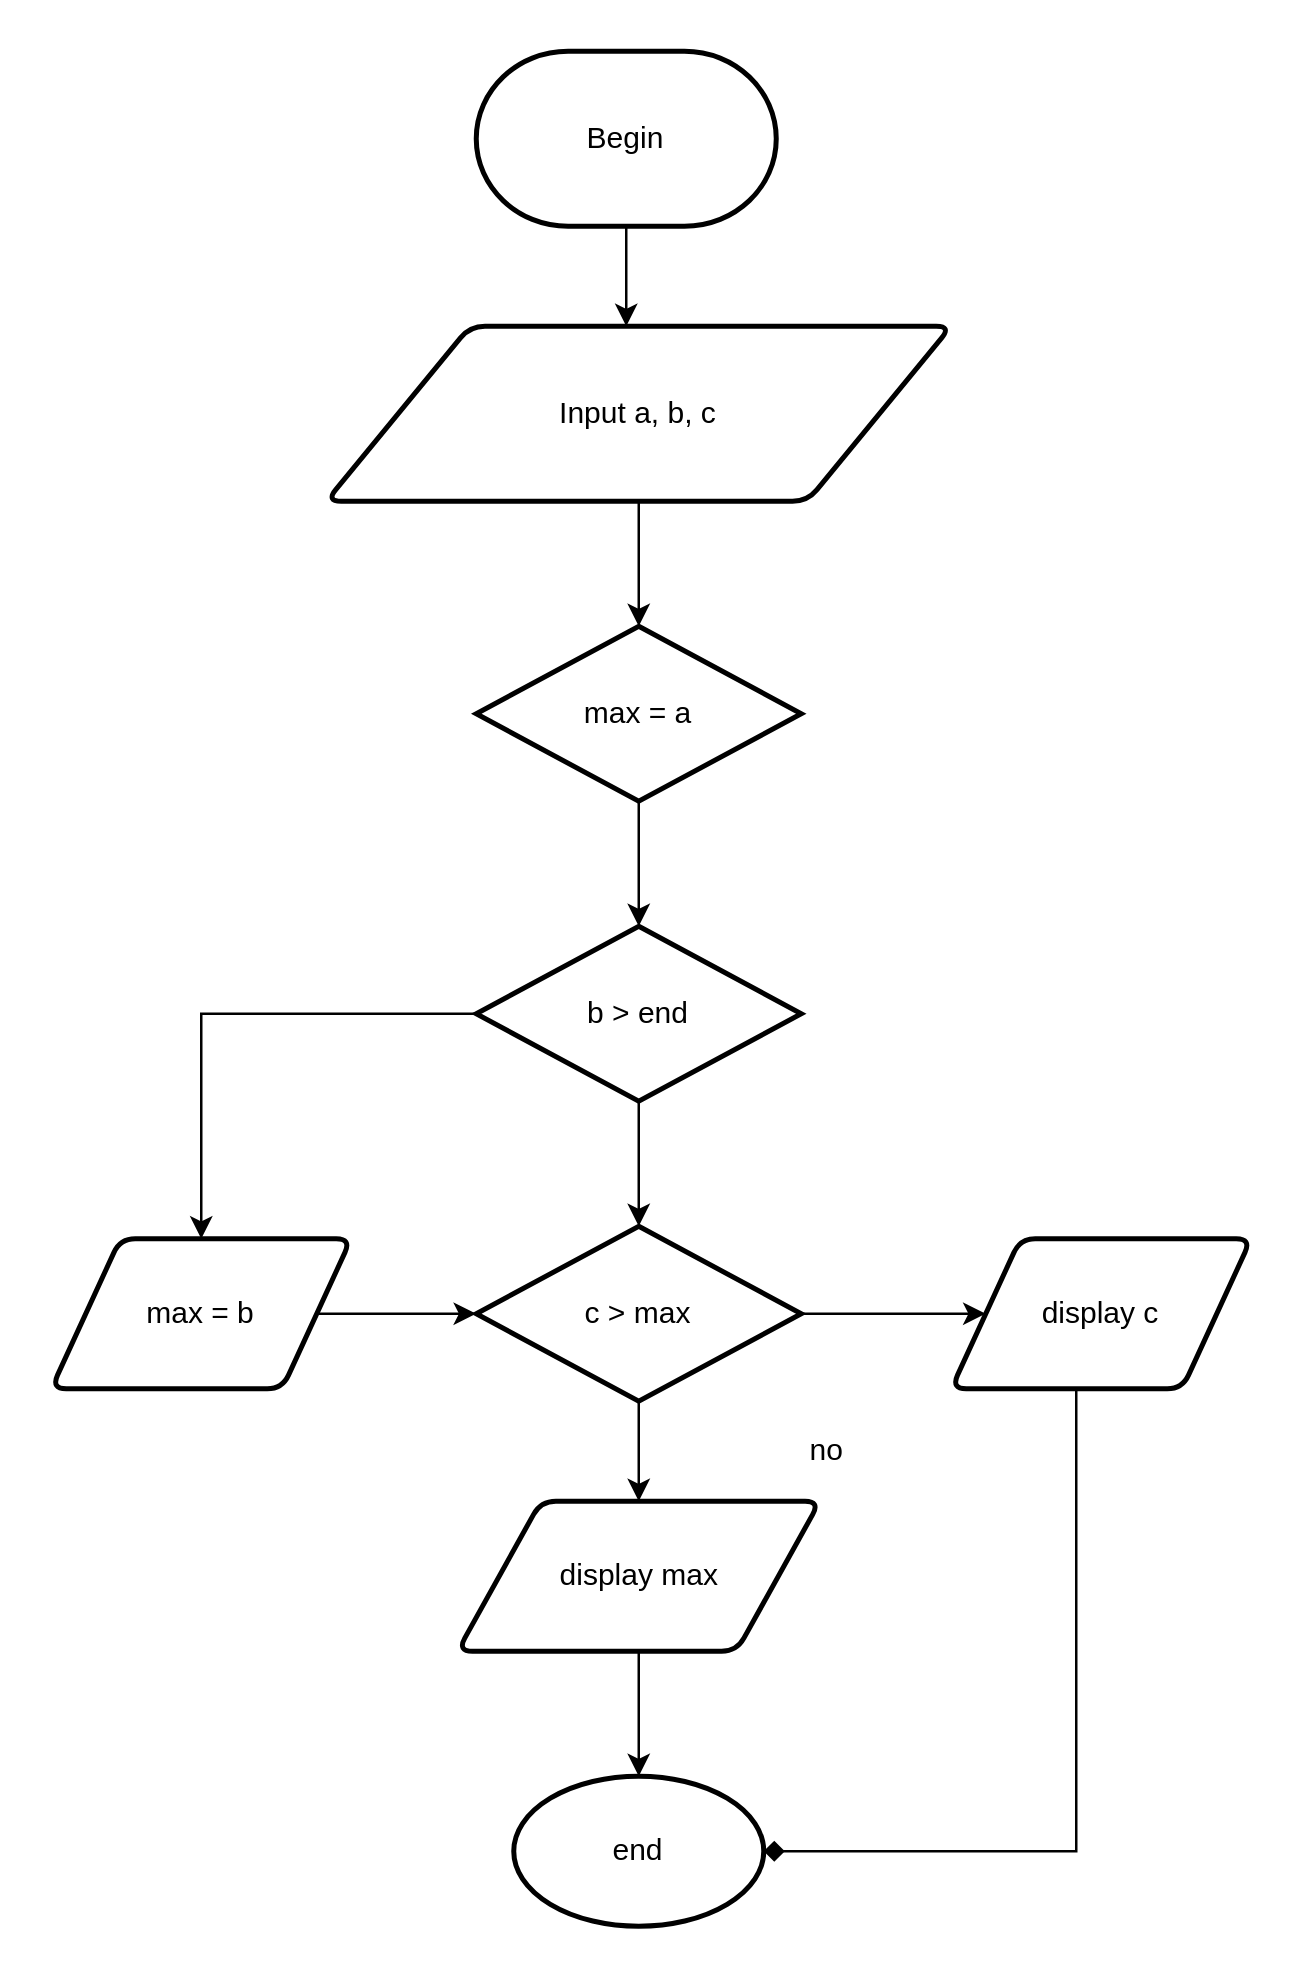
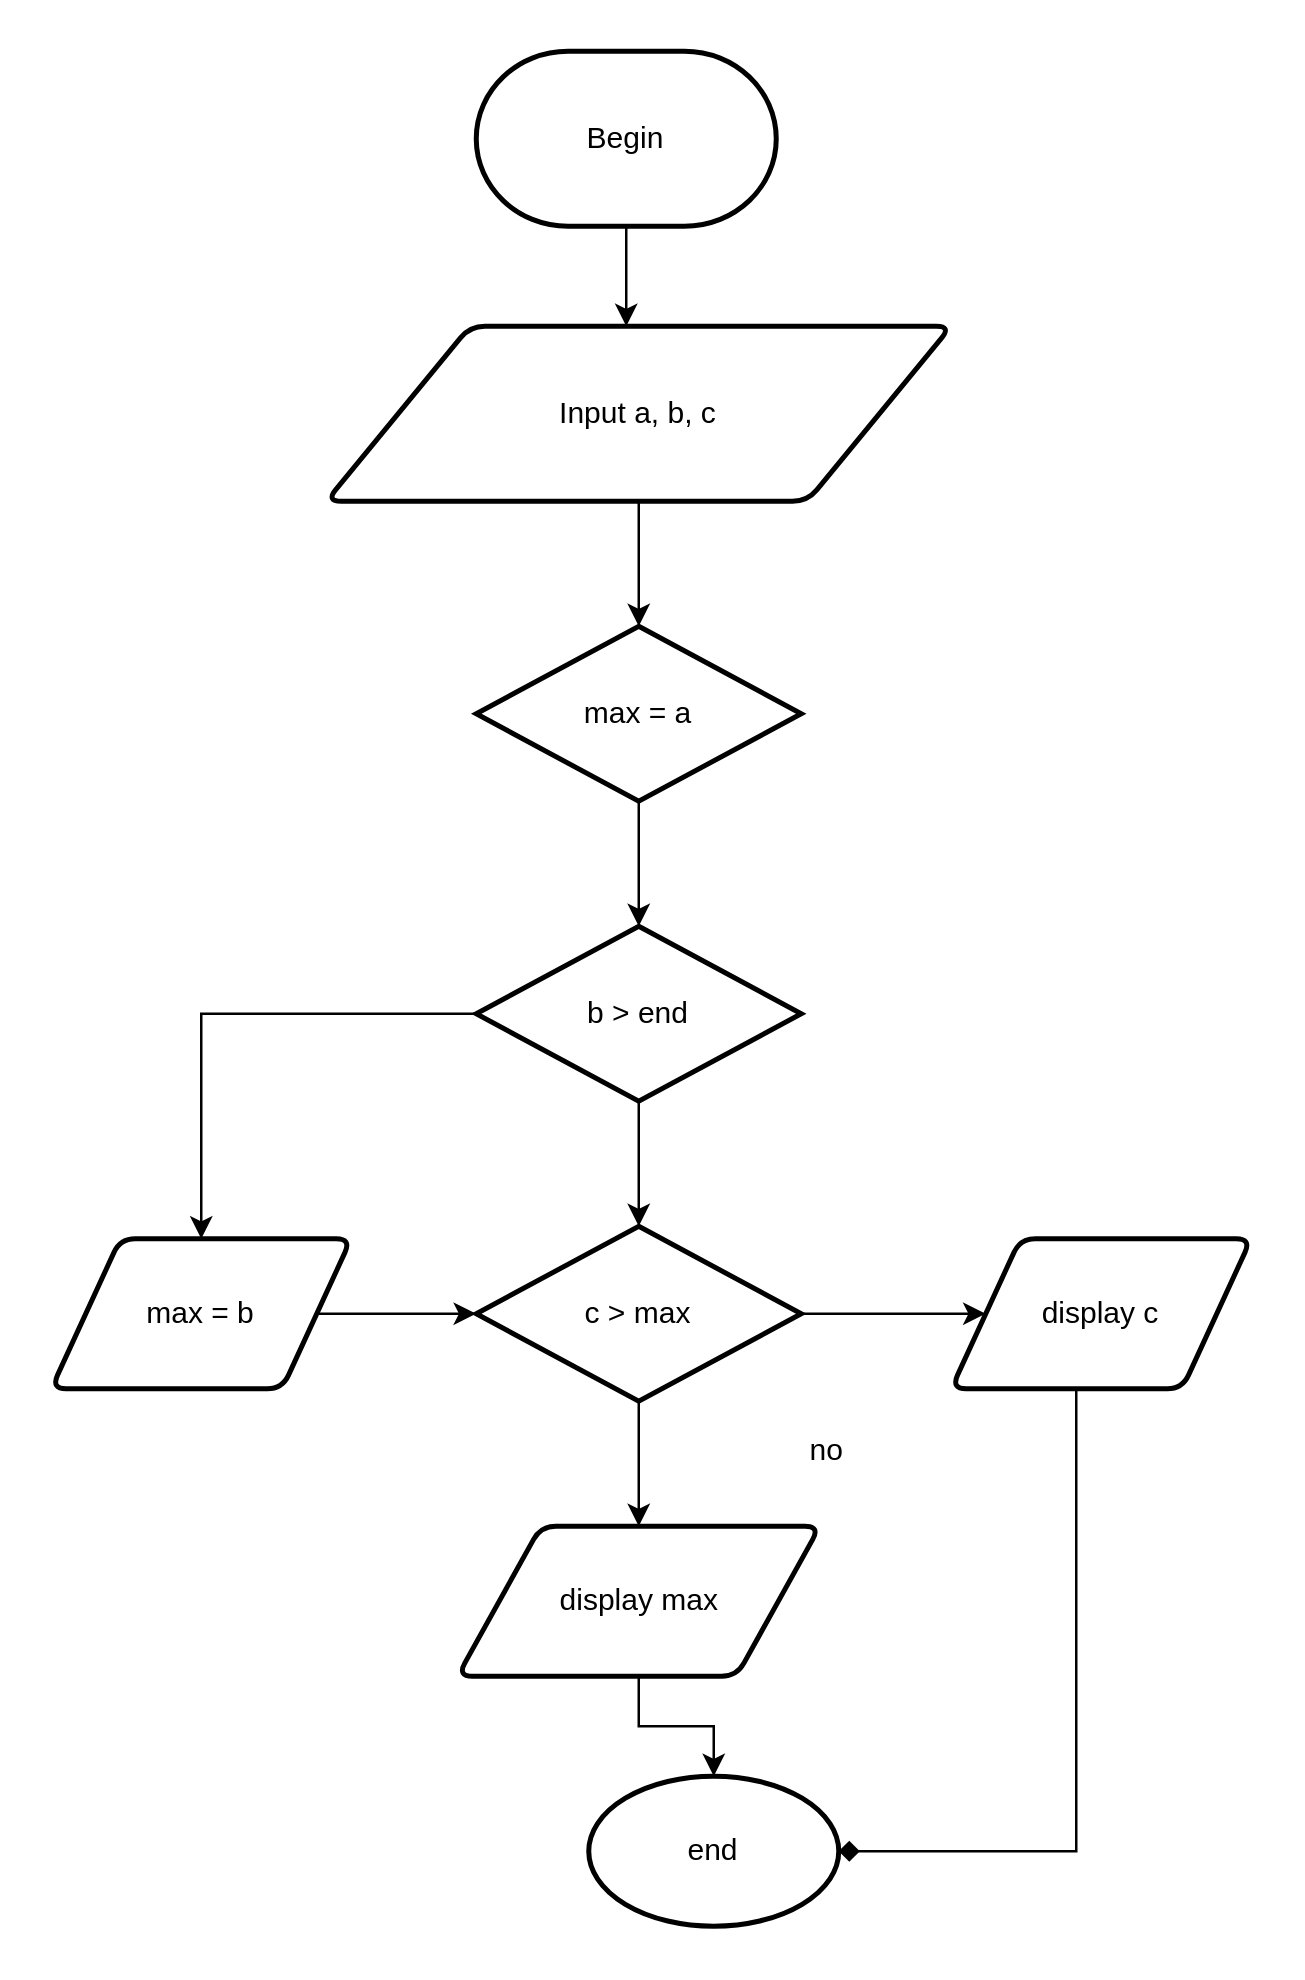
(639, 1576) -> (639, 1601)
(639, 1851) -> (714, 1851)
